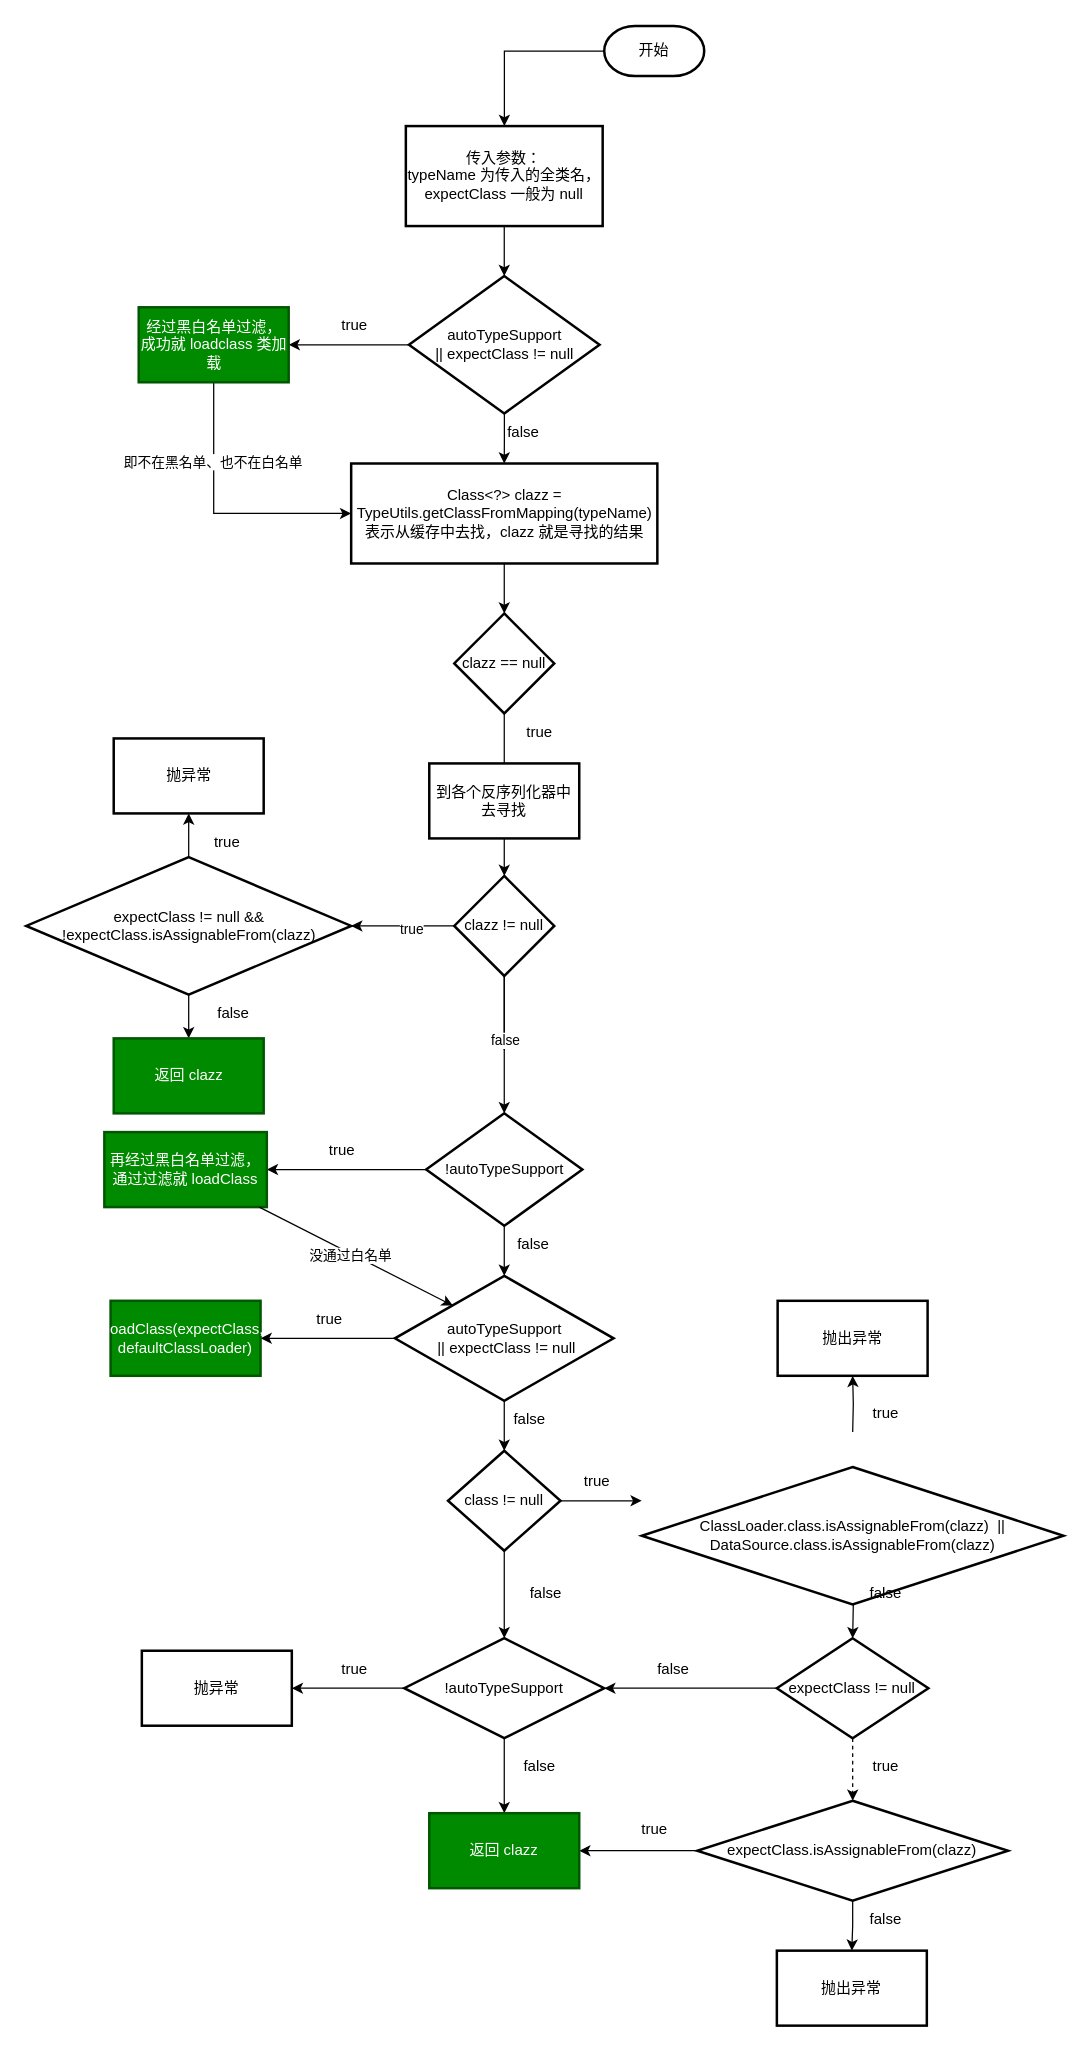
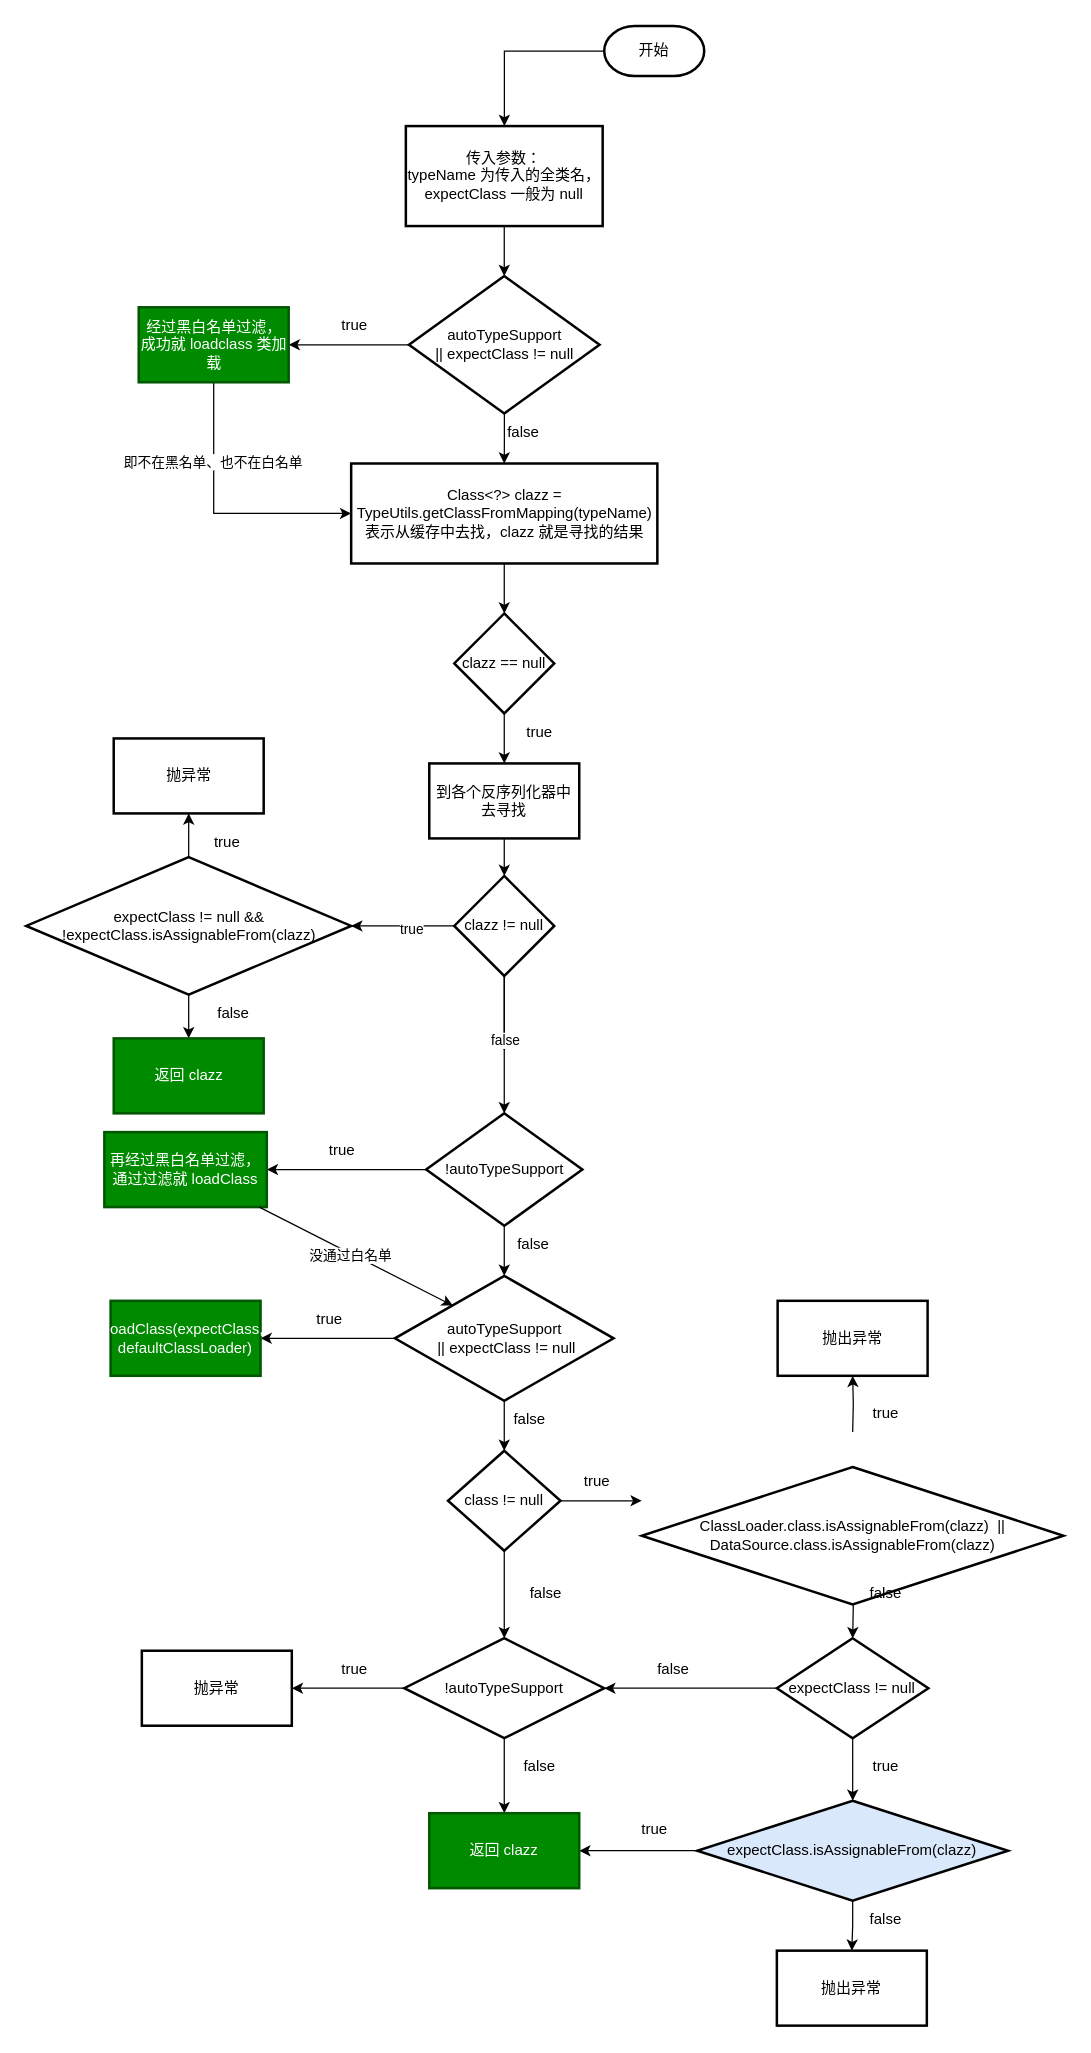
(504, 757) -> (504, 753)
(853, 1765) -> (853, 1765)
(853, 1851) -> (853, 1851)
